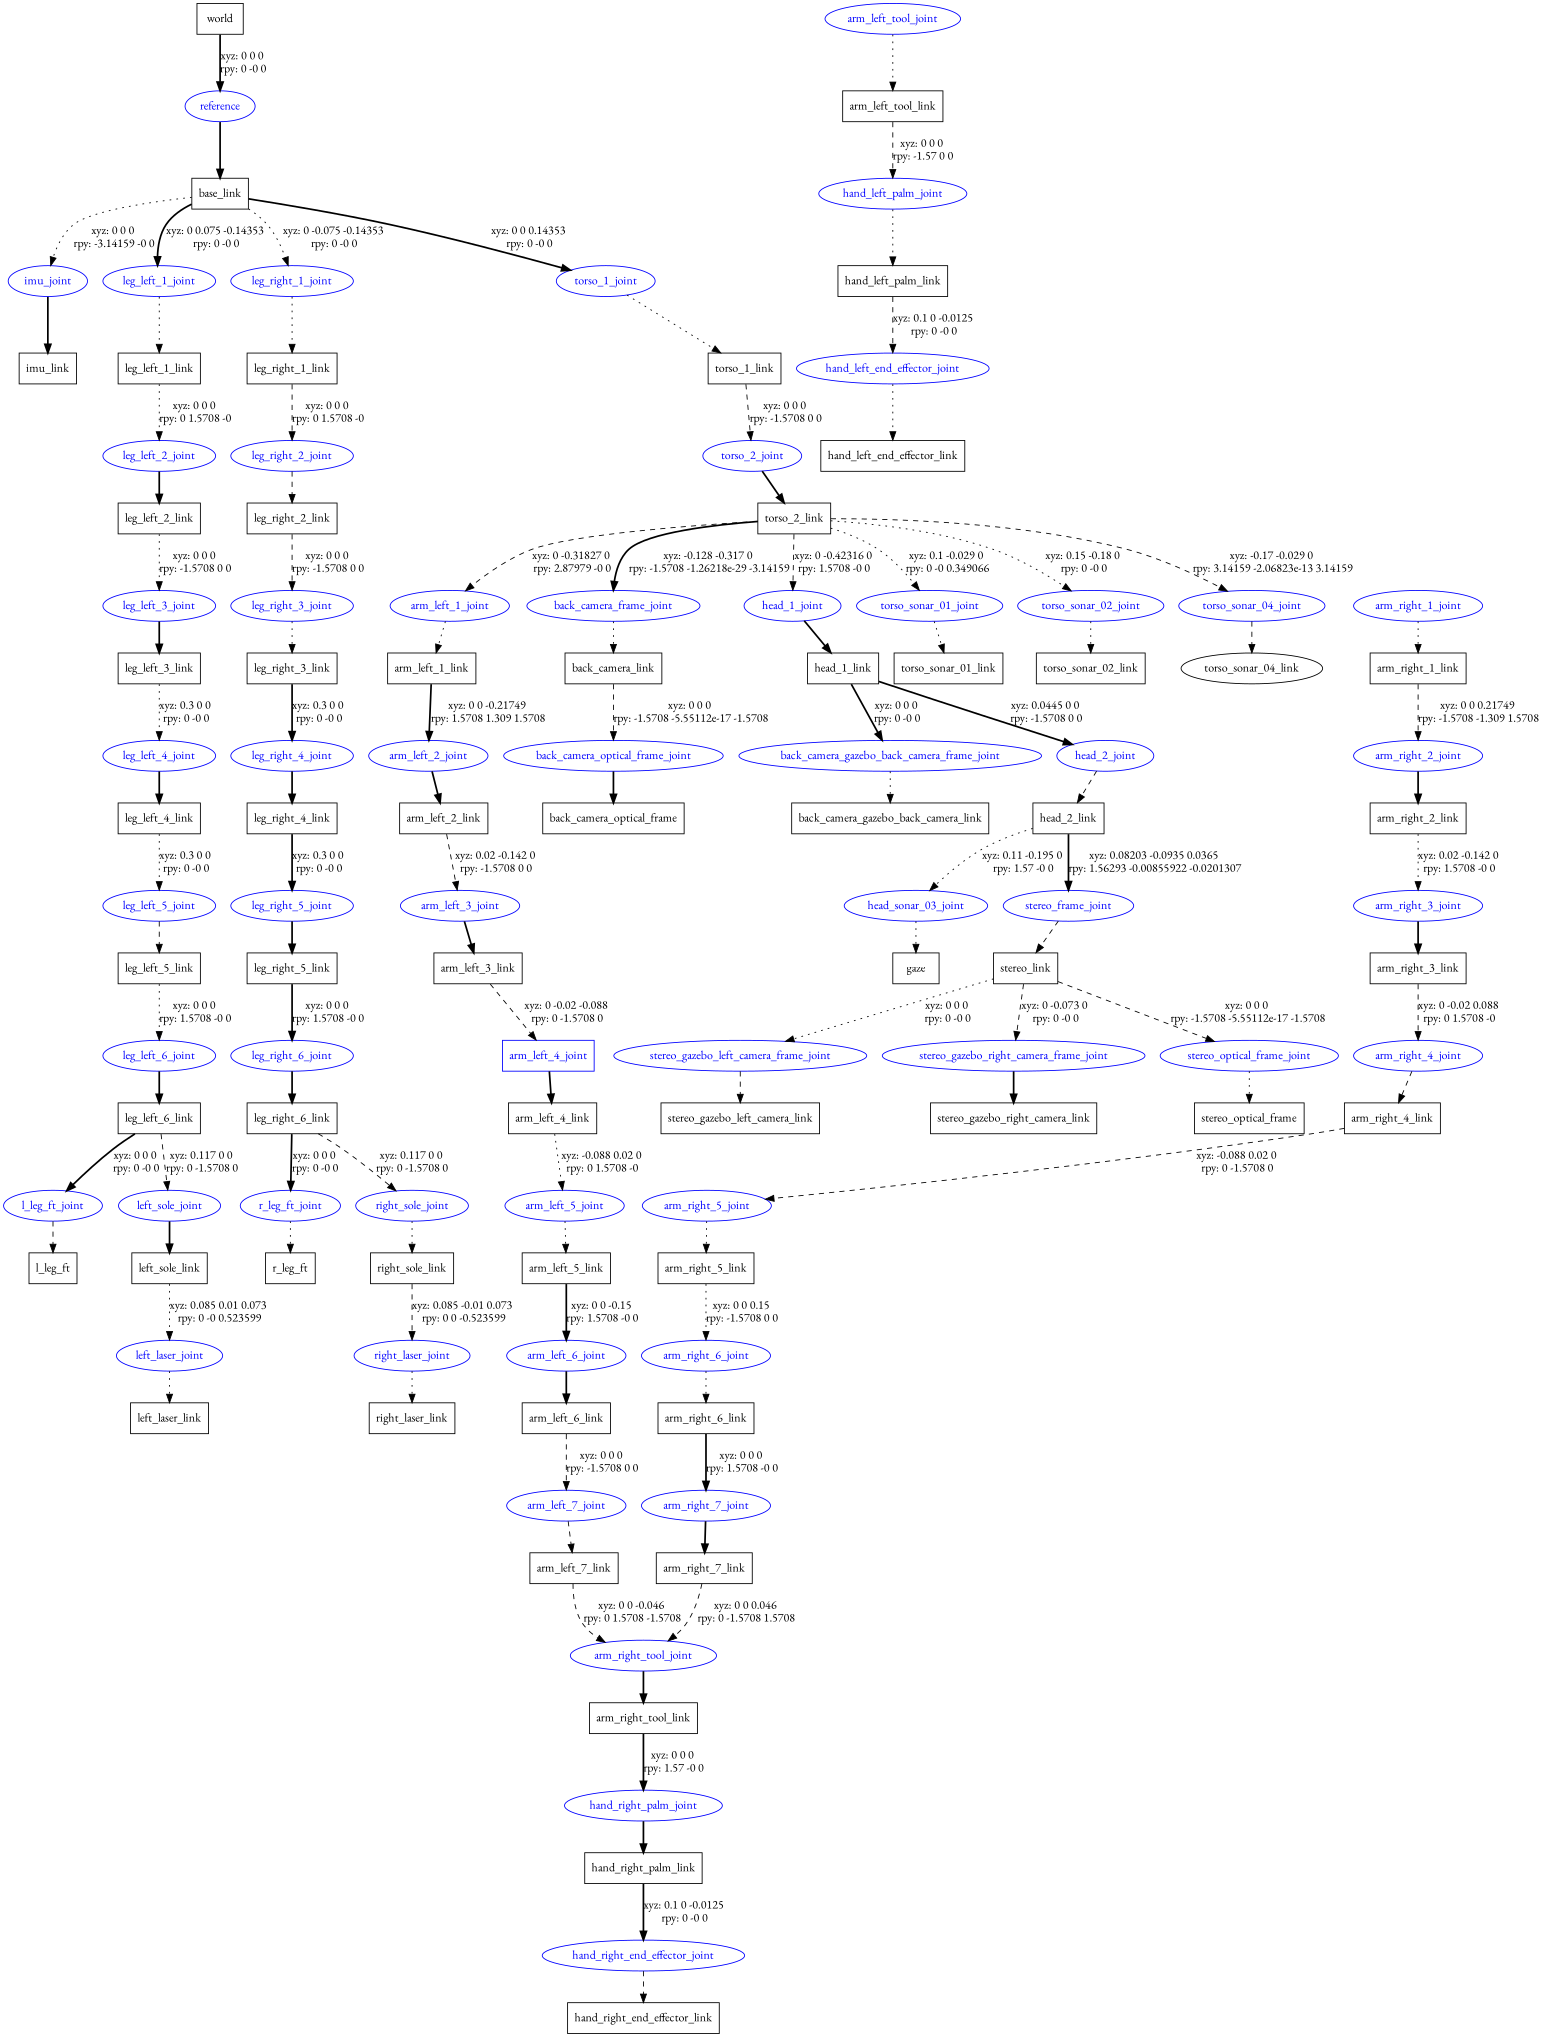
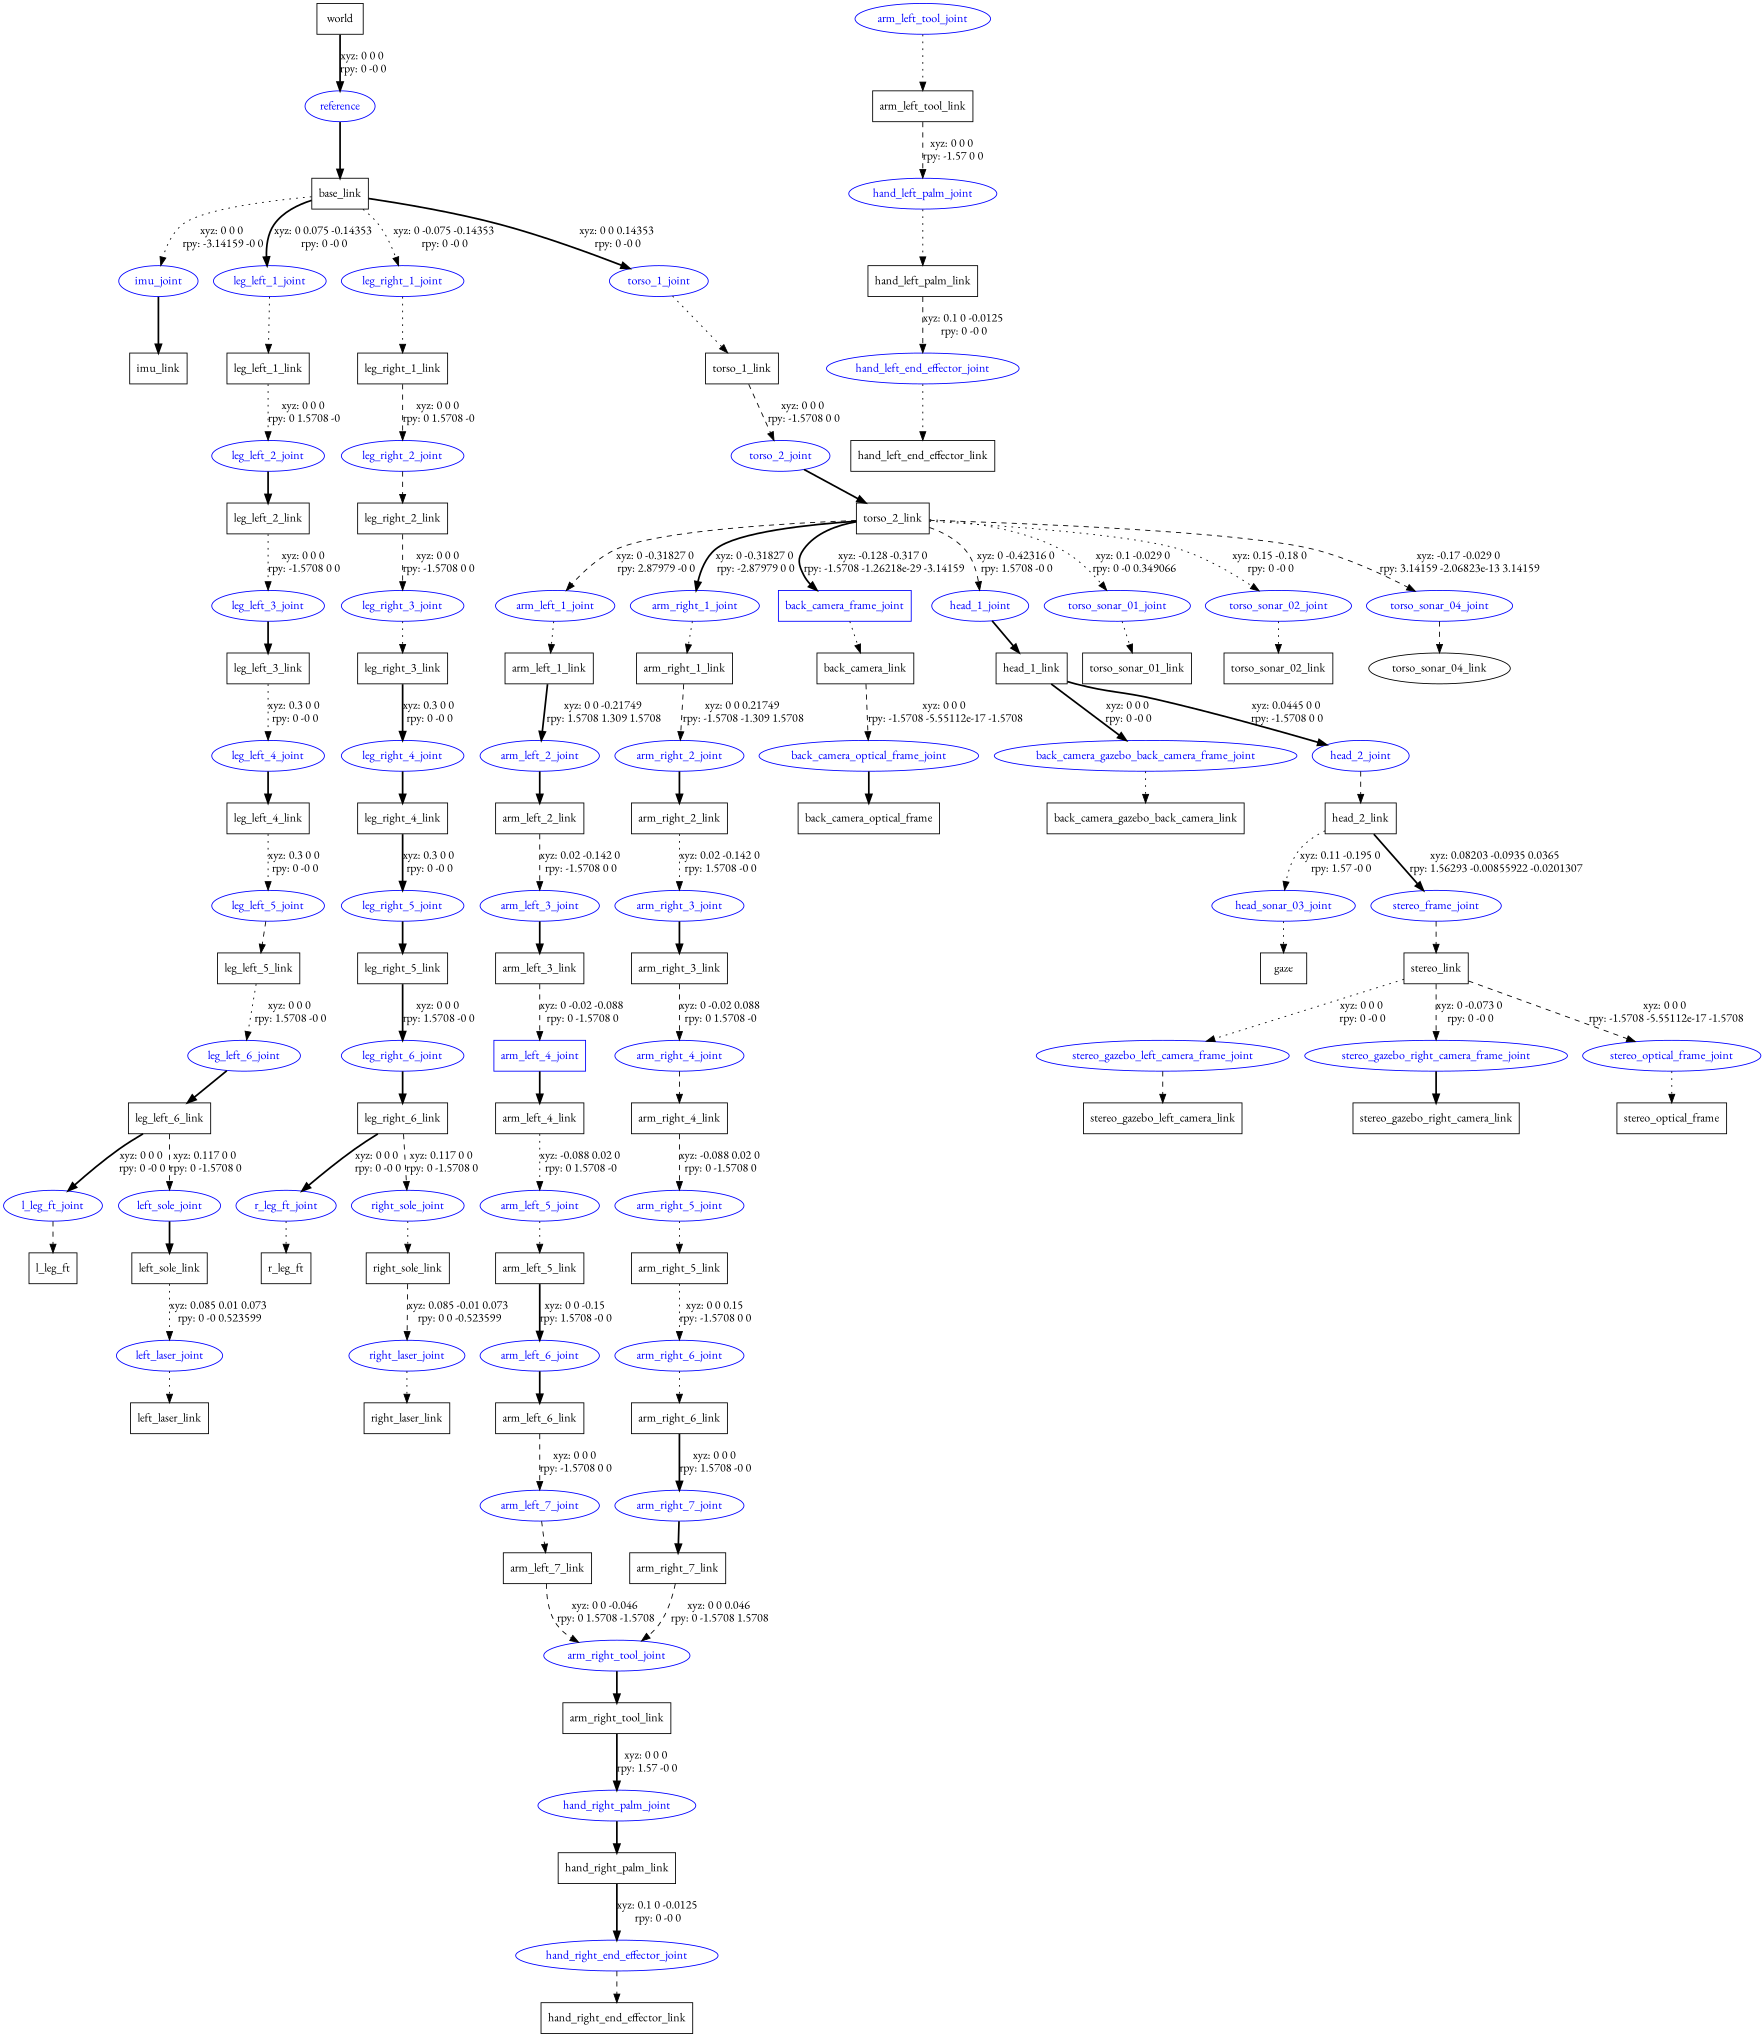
none -> (766, 532)
(613, 606) -> (845, 606)
